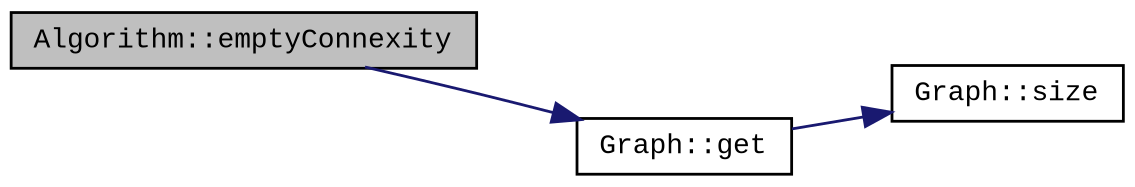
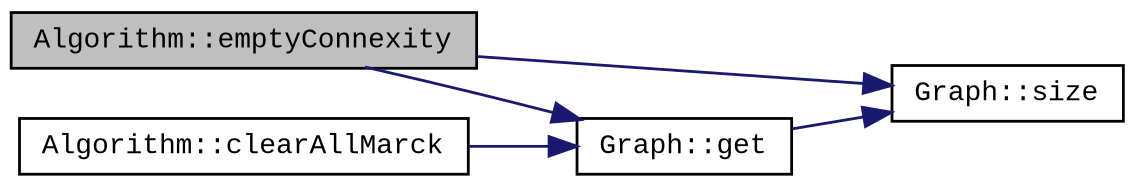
none -> (670, 70)
none -> (244, 146)
